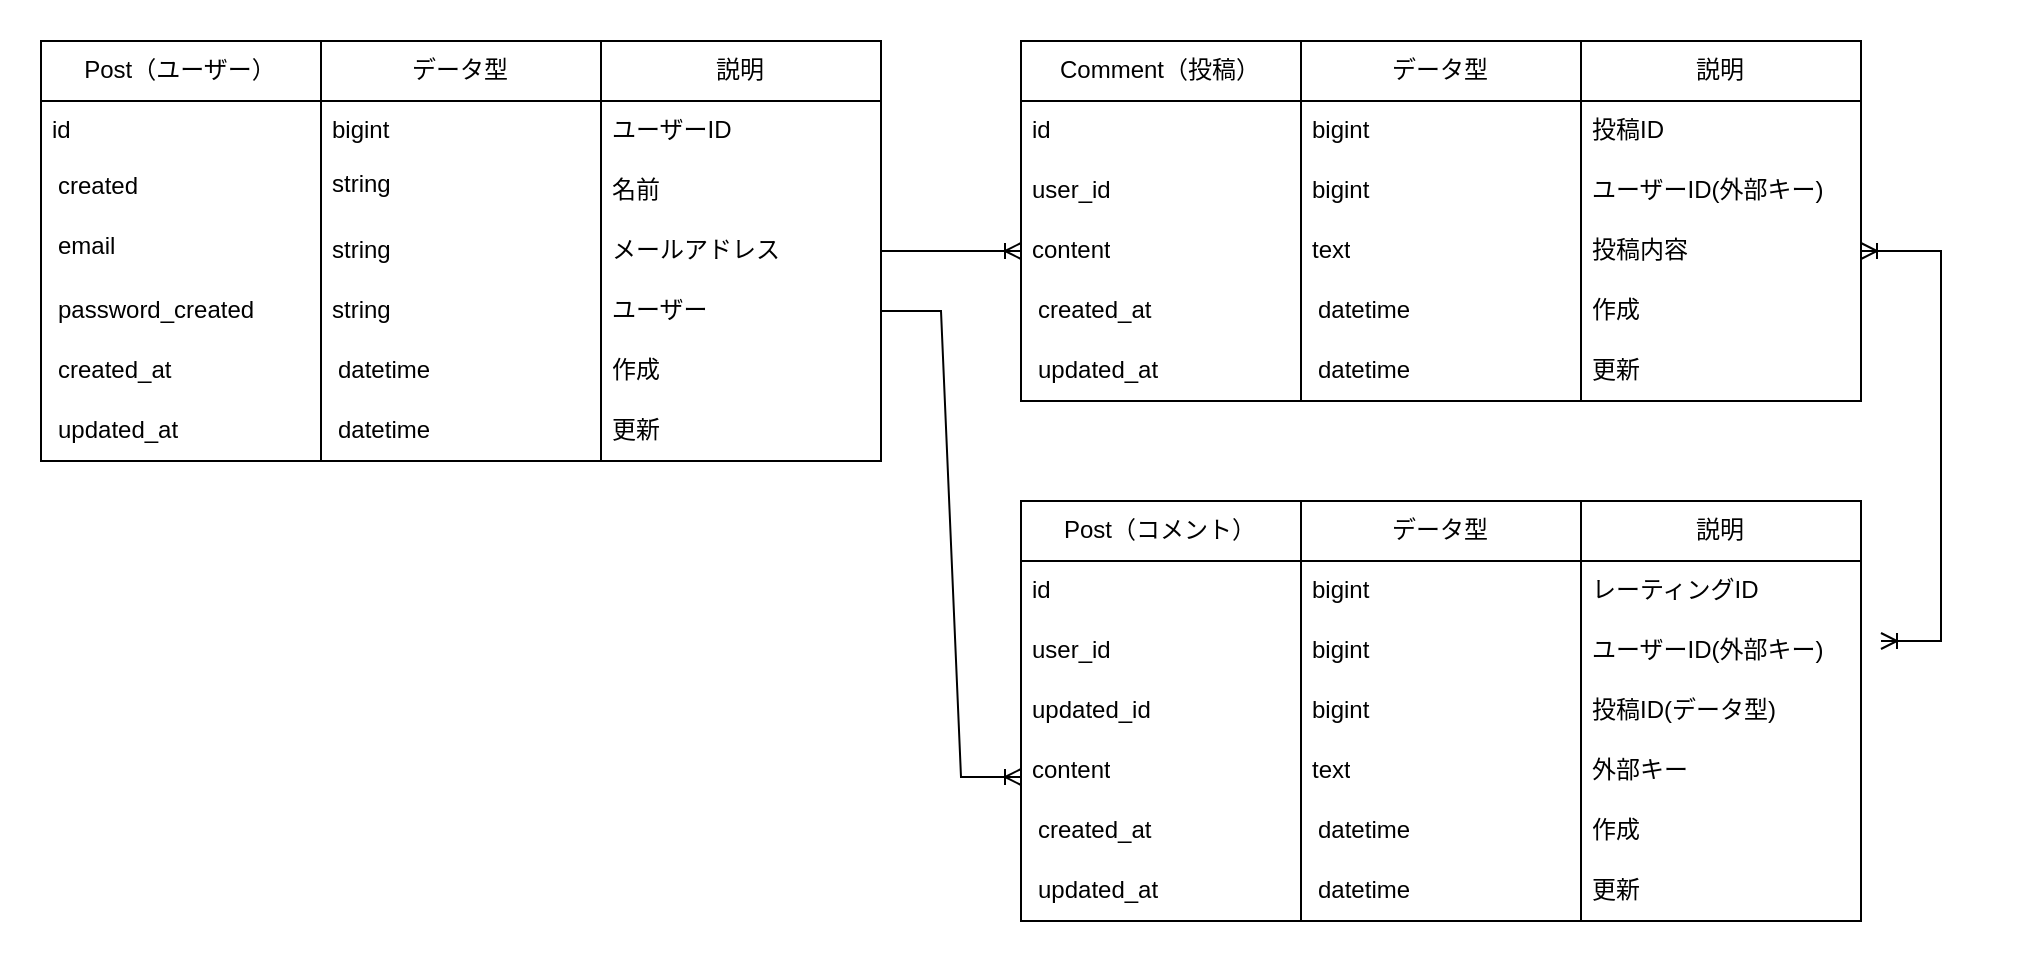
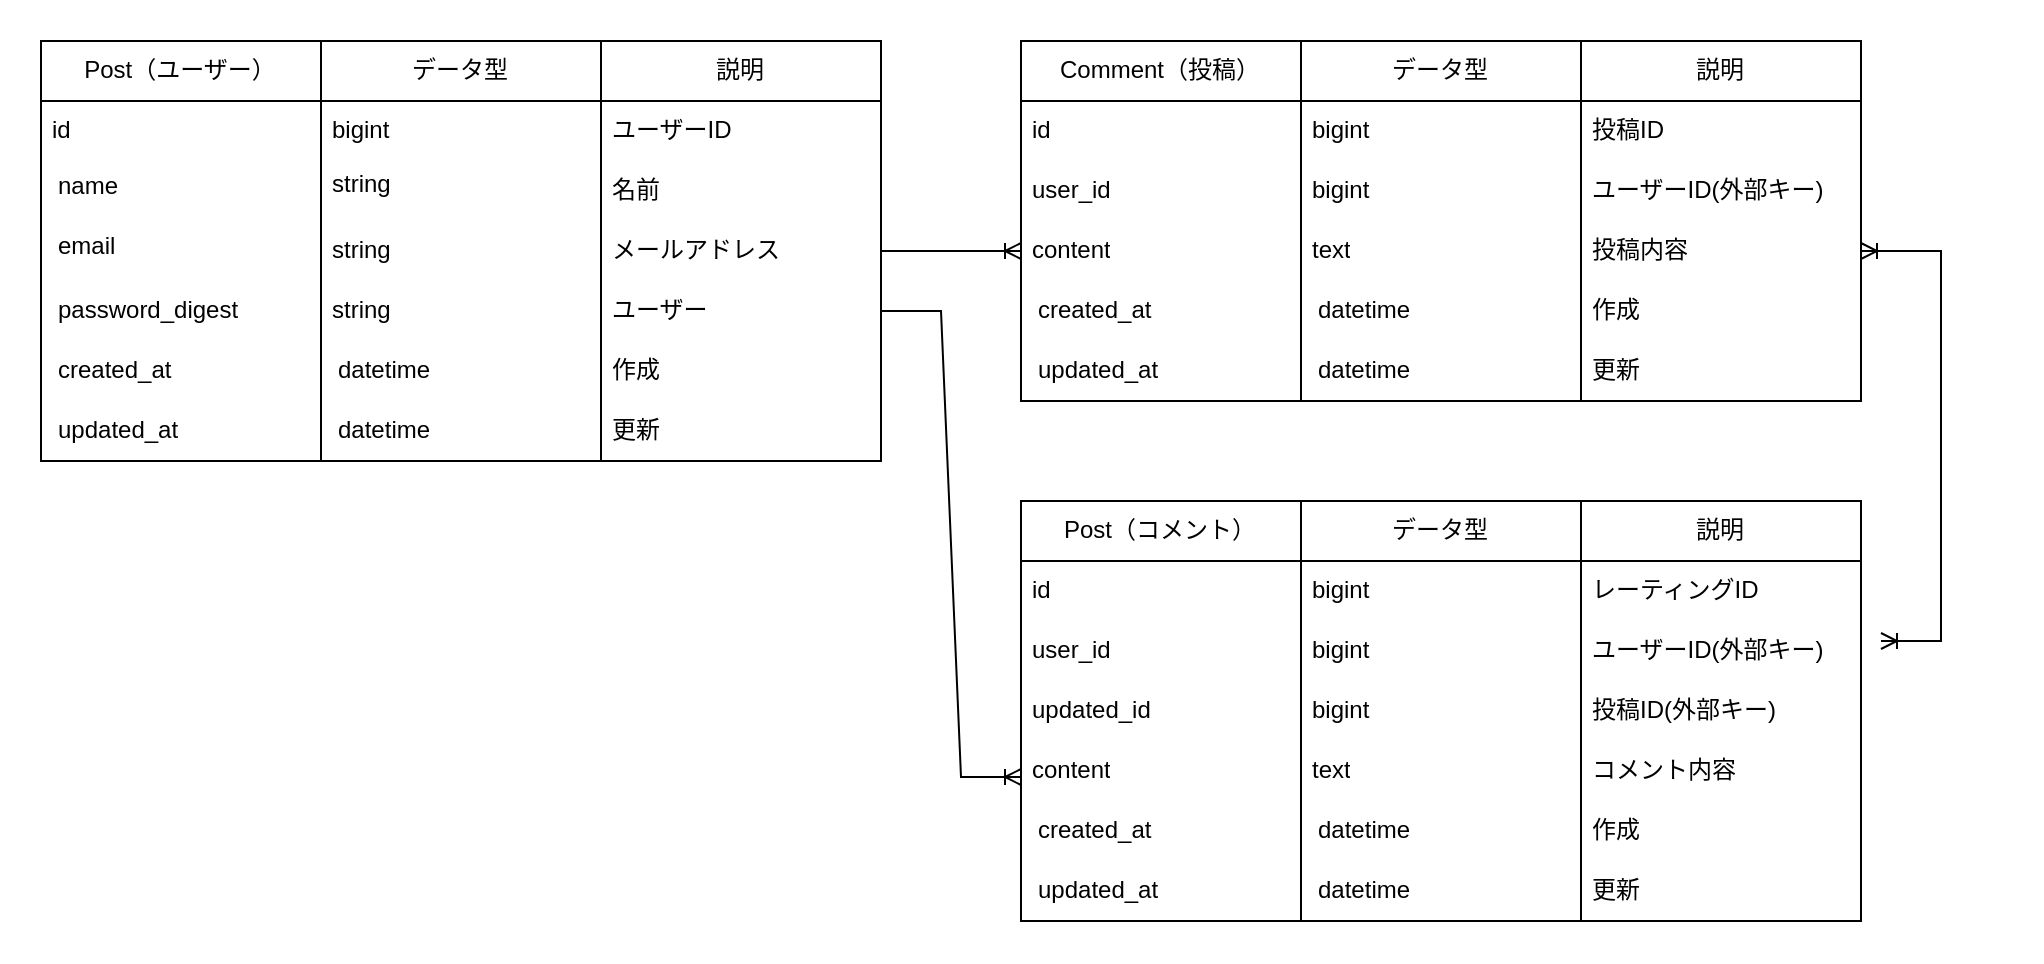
(100, 191) -> (80, 191)
(161, 311) -> (151, 311)
(1692, 711) -> (1692, 711)
(1641, 771) -> (1665, 771)
